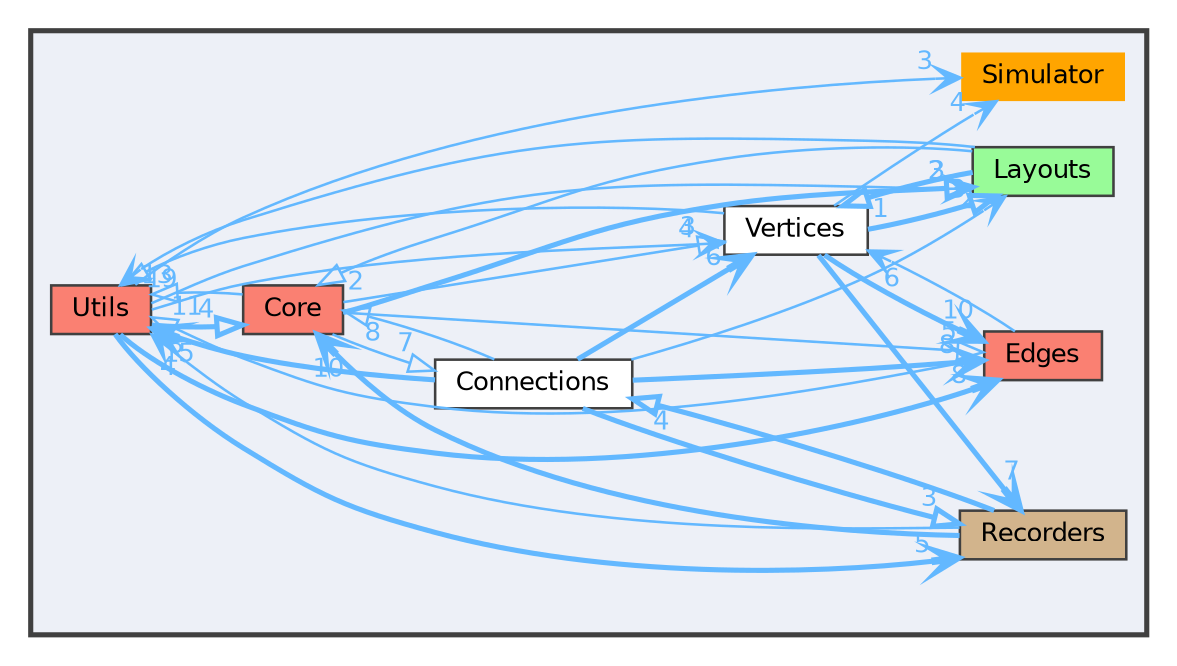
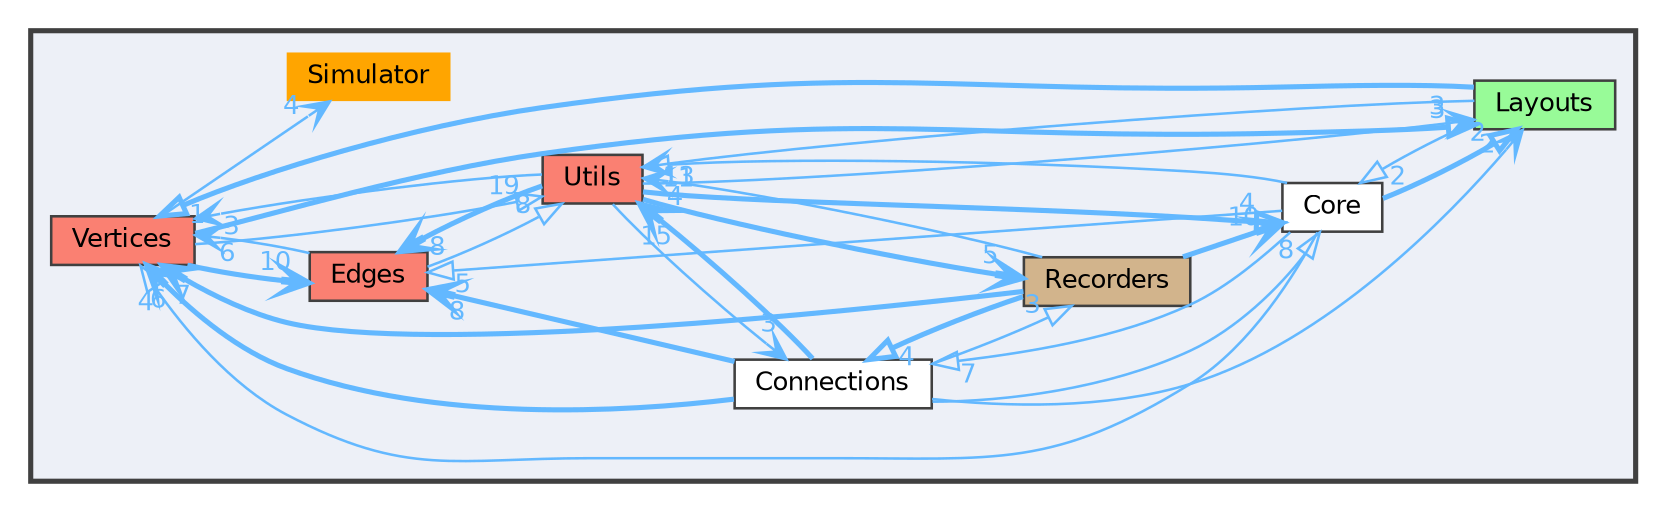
(520, 129) -> (687, 276)
(796, 230) -> (123, 241)
(293, 310) -> (1332, 207)
(874, 326) -> (664, 325)
(757, 467) -> (996, 340)
